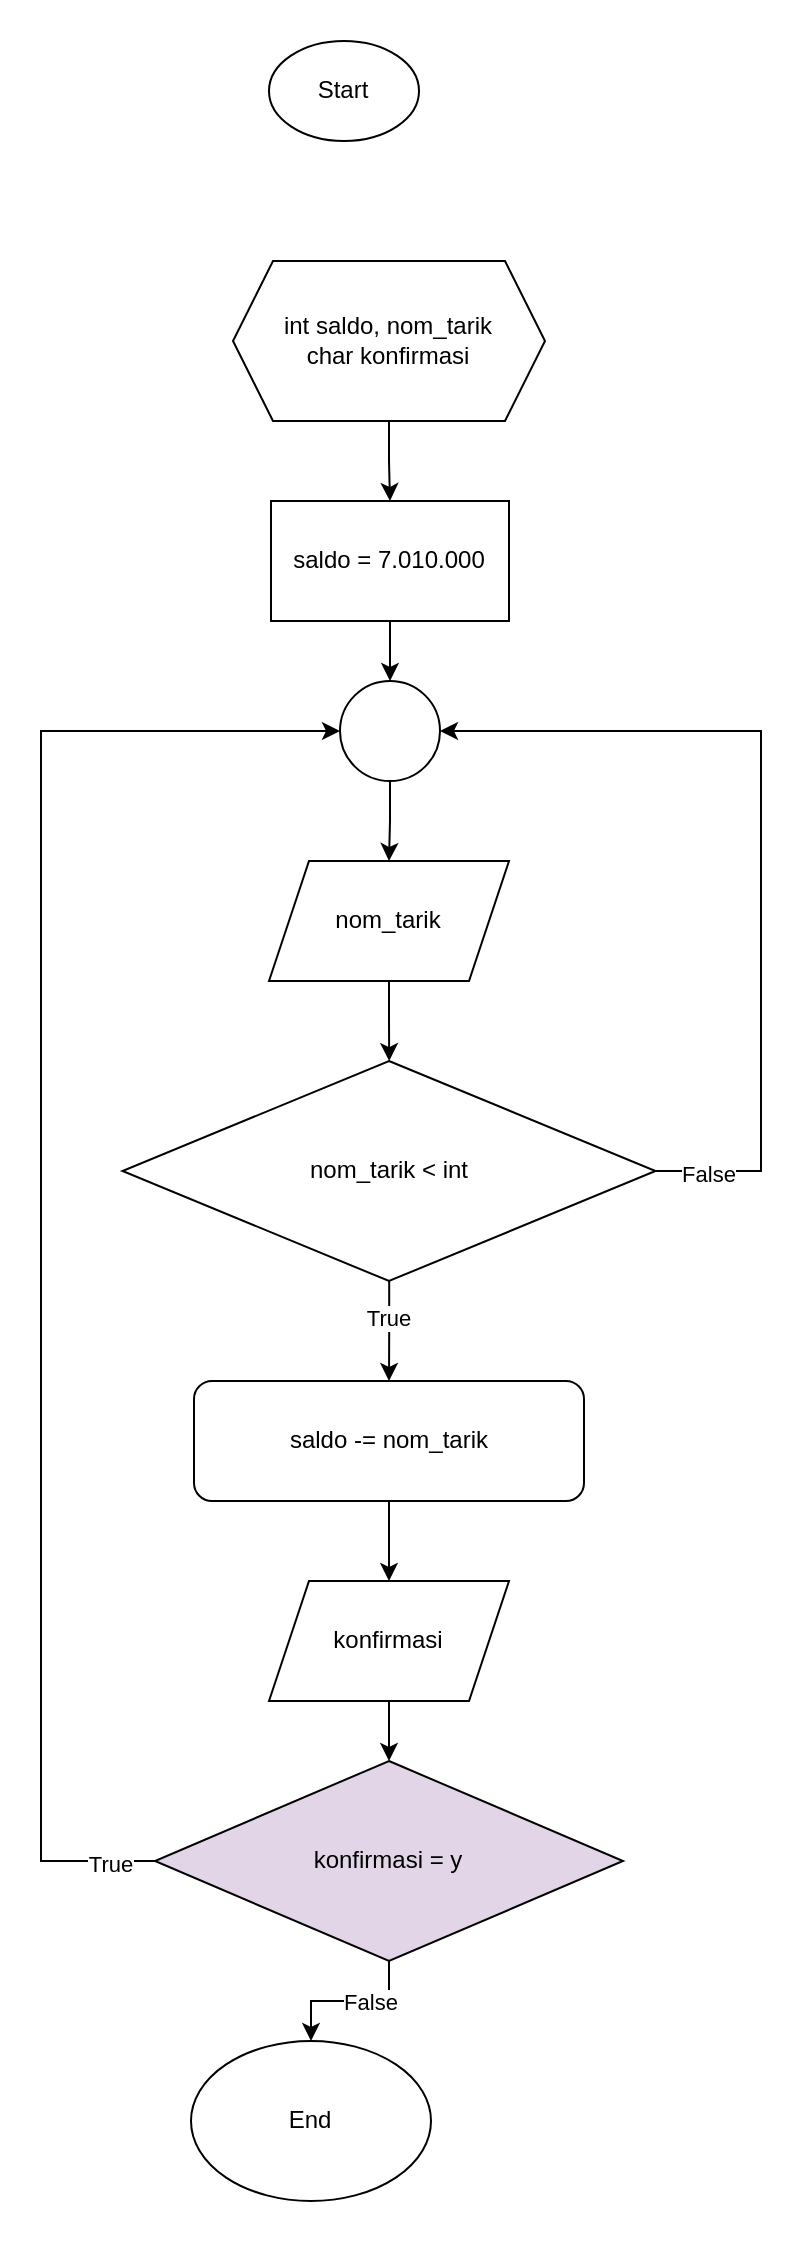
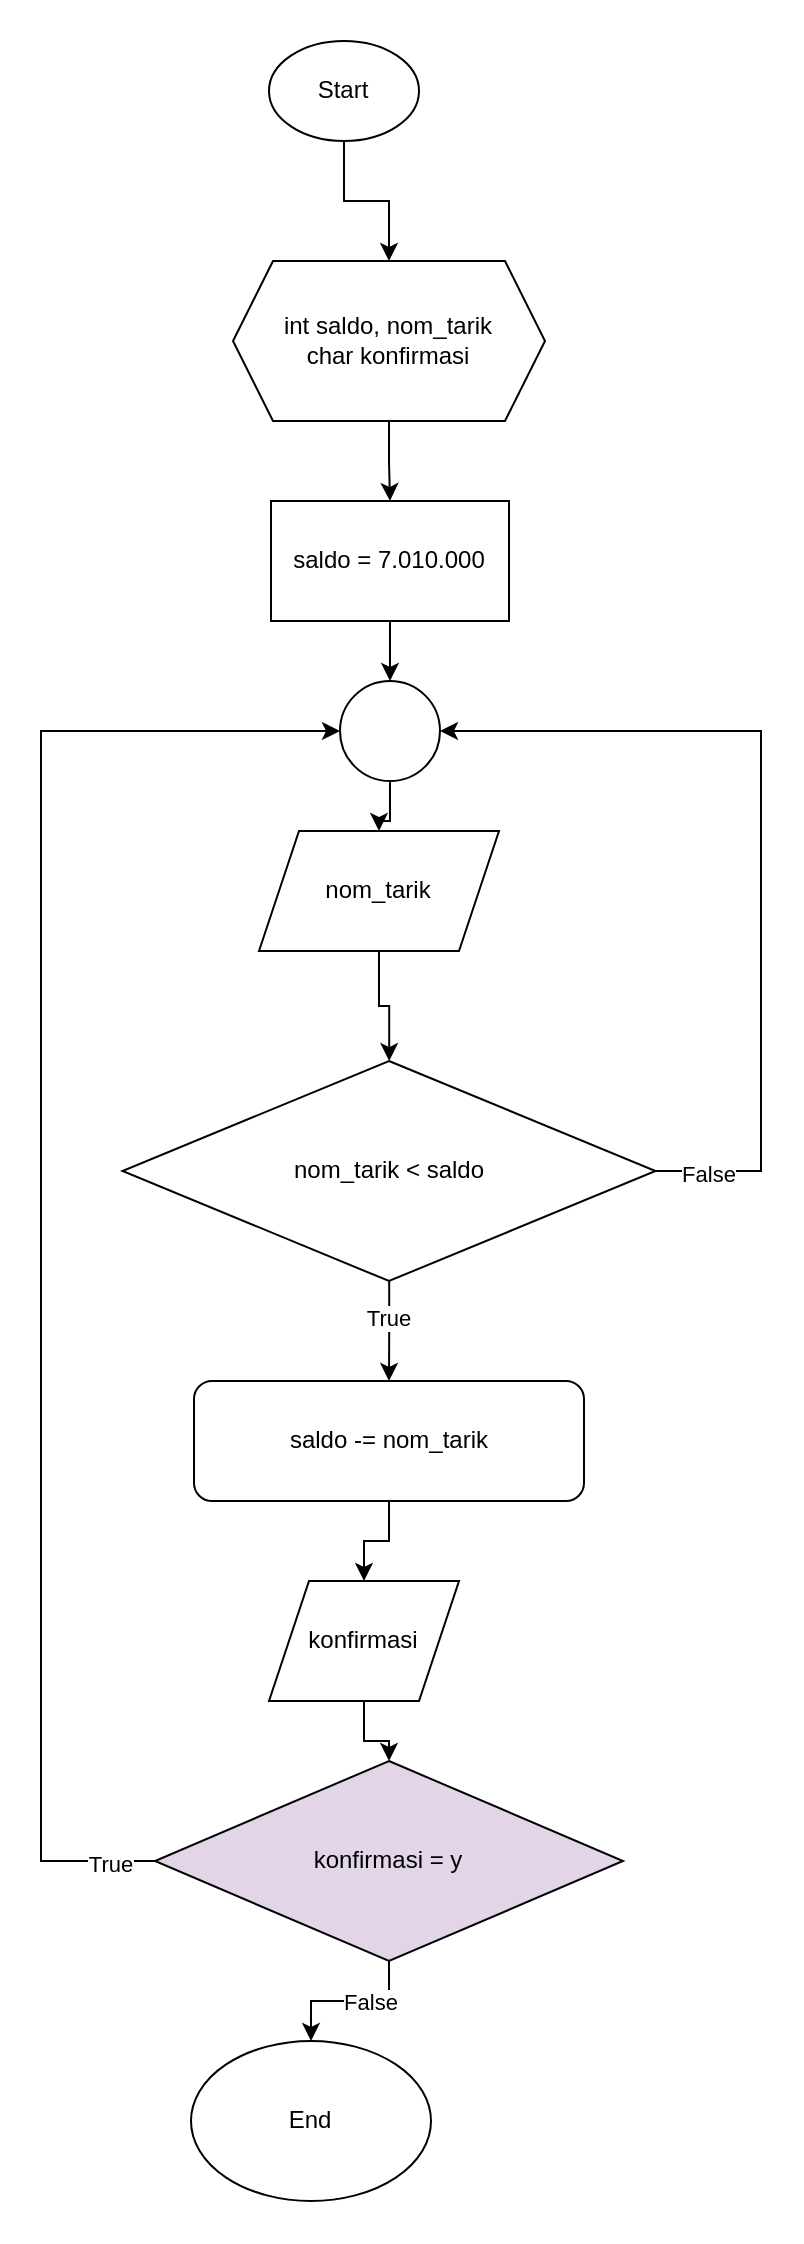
none -> (360, 201)
(389, 921) -> (379, 891)
(390, 1171) -> (390, 1171)
(389, 1641) -> (364, 1641)
